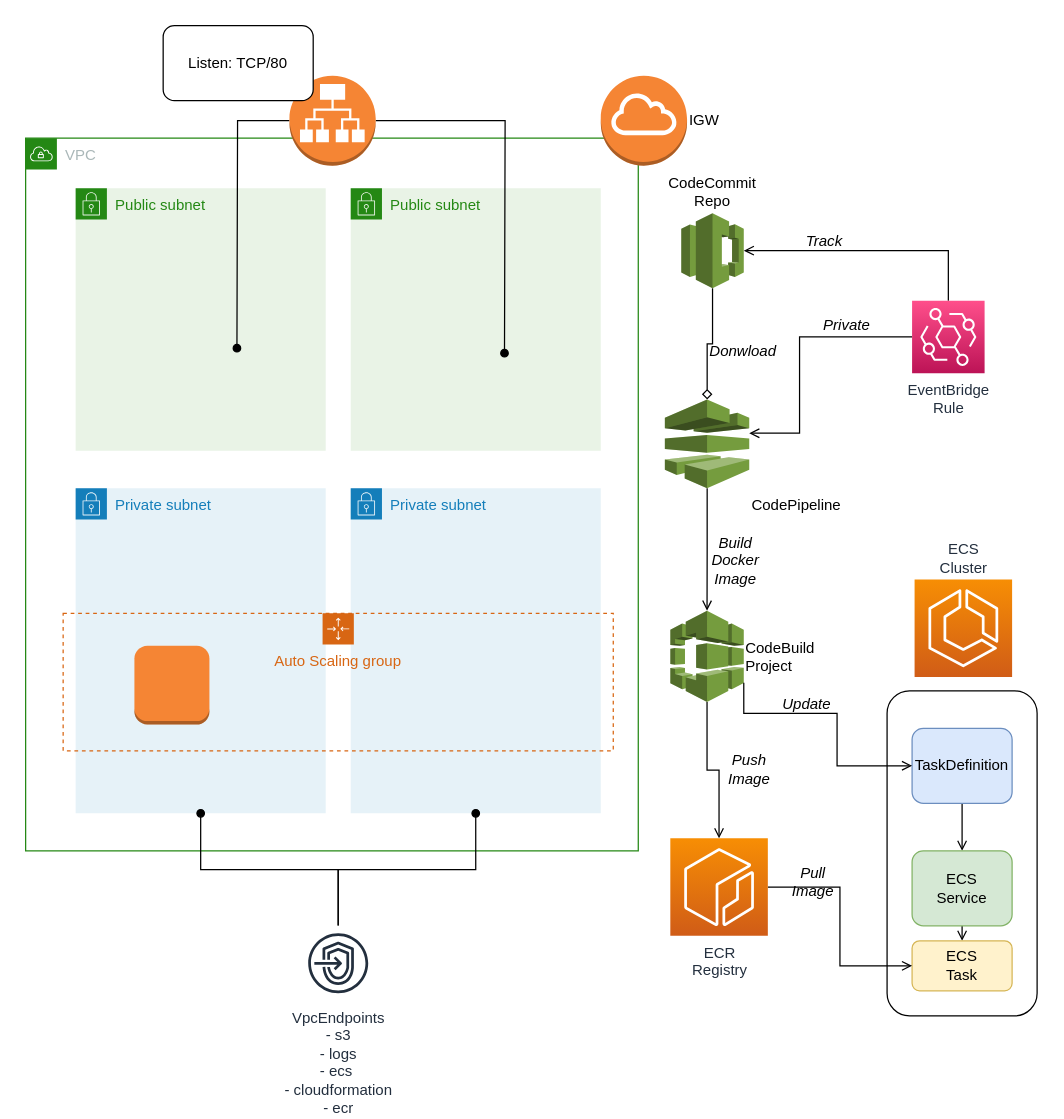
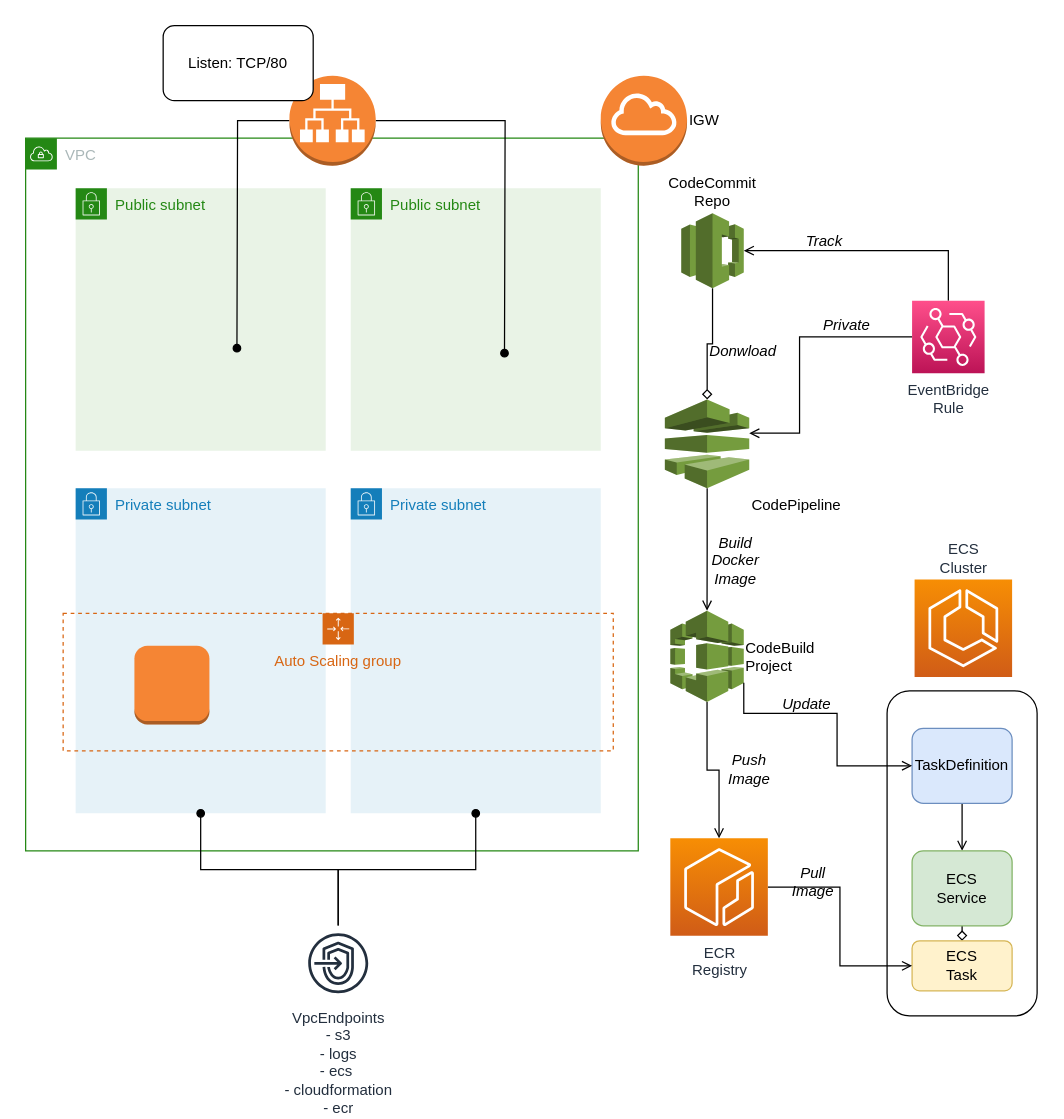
(962, 934) -> (962, 930)
